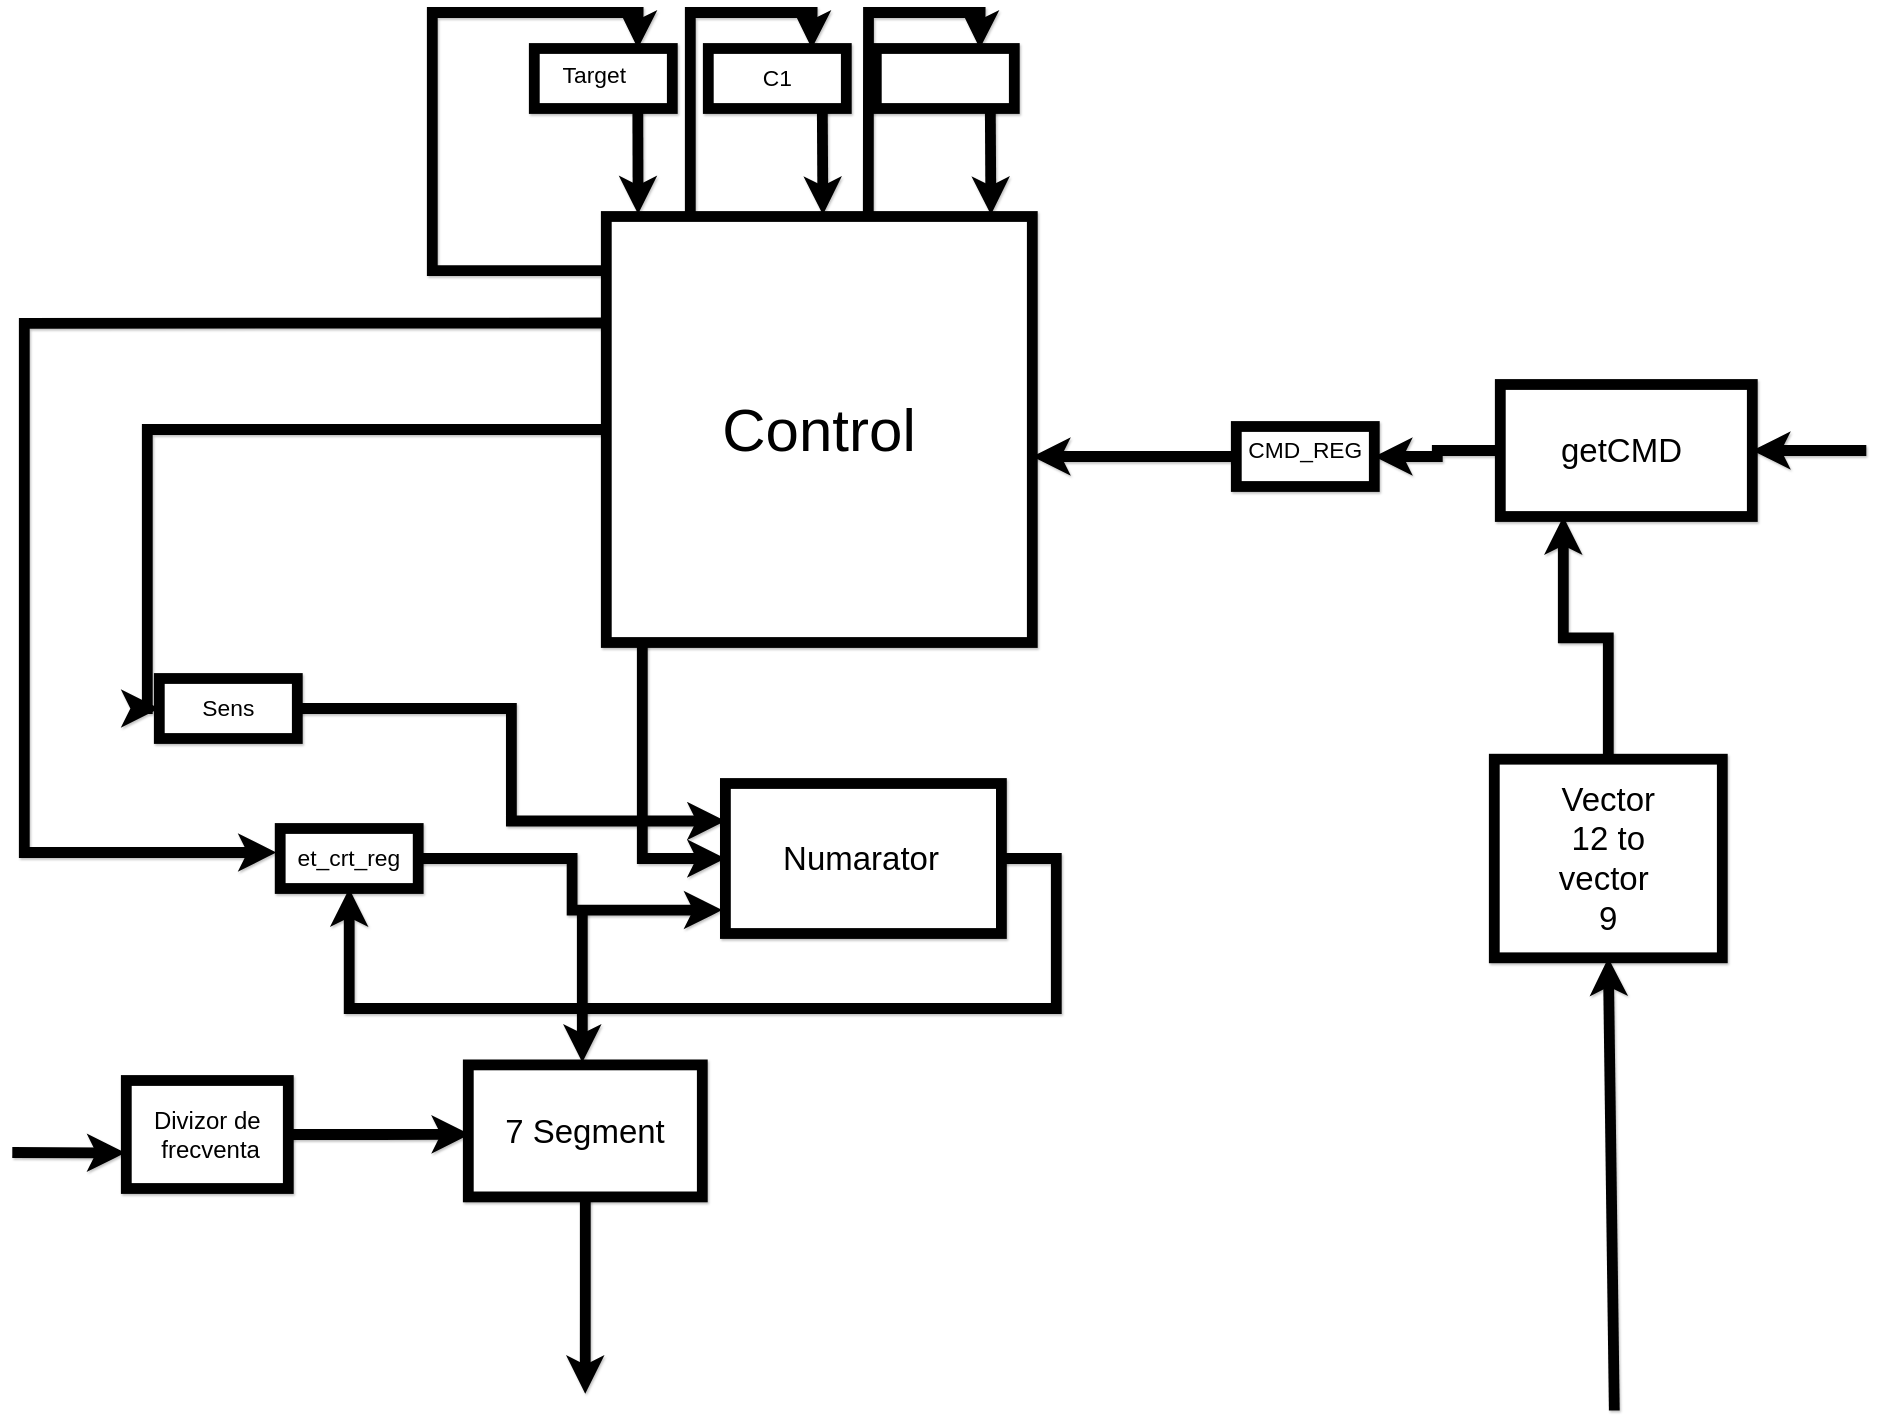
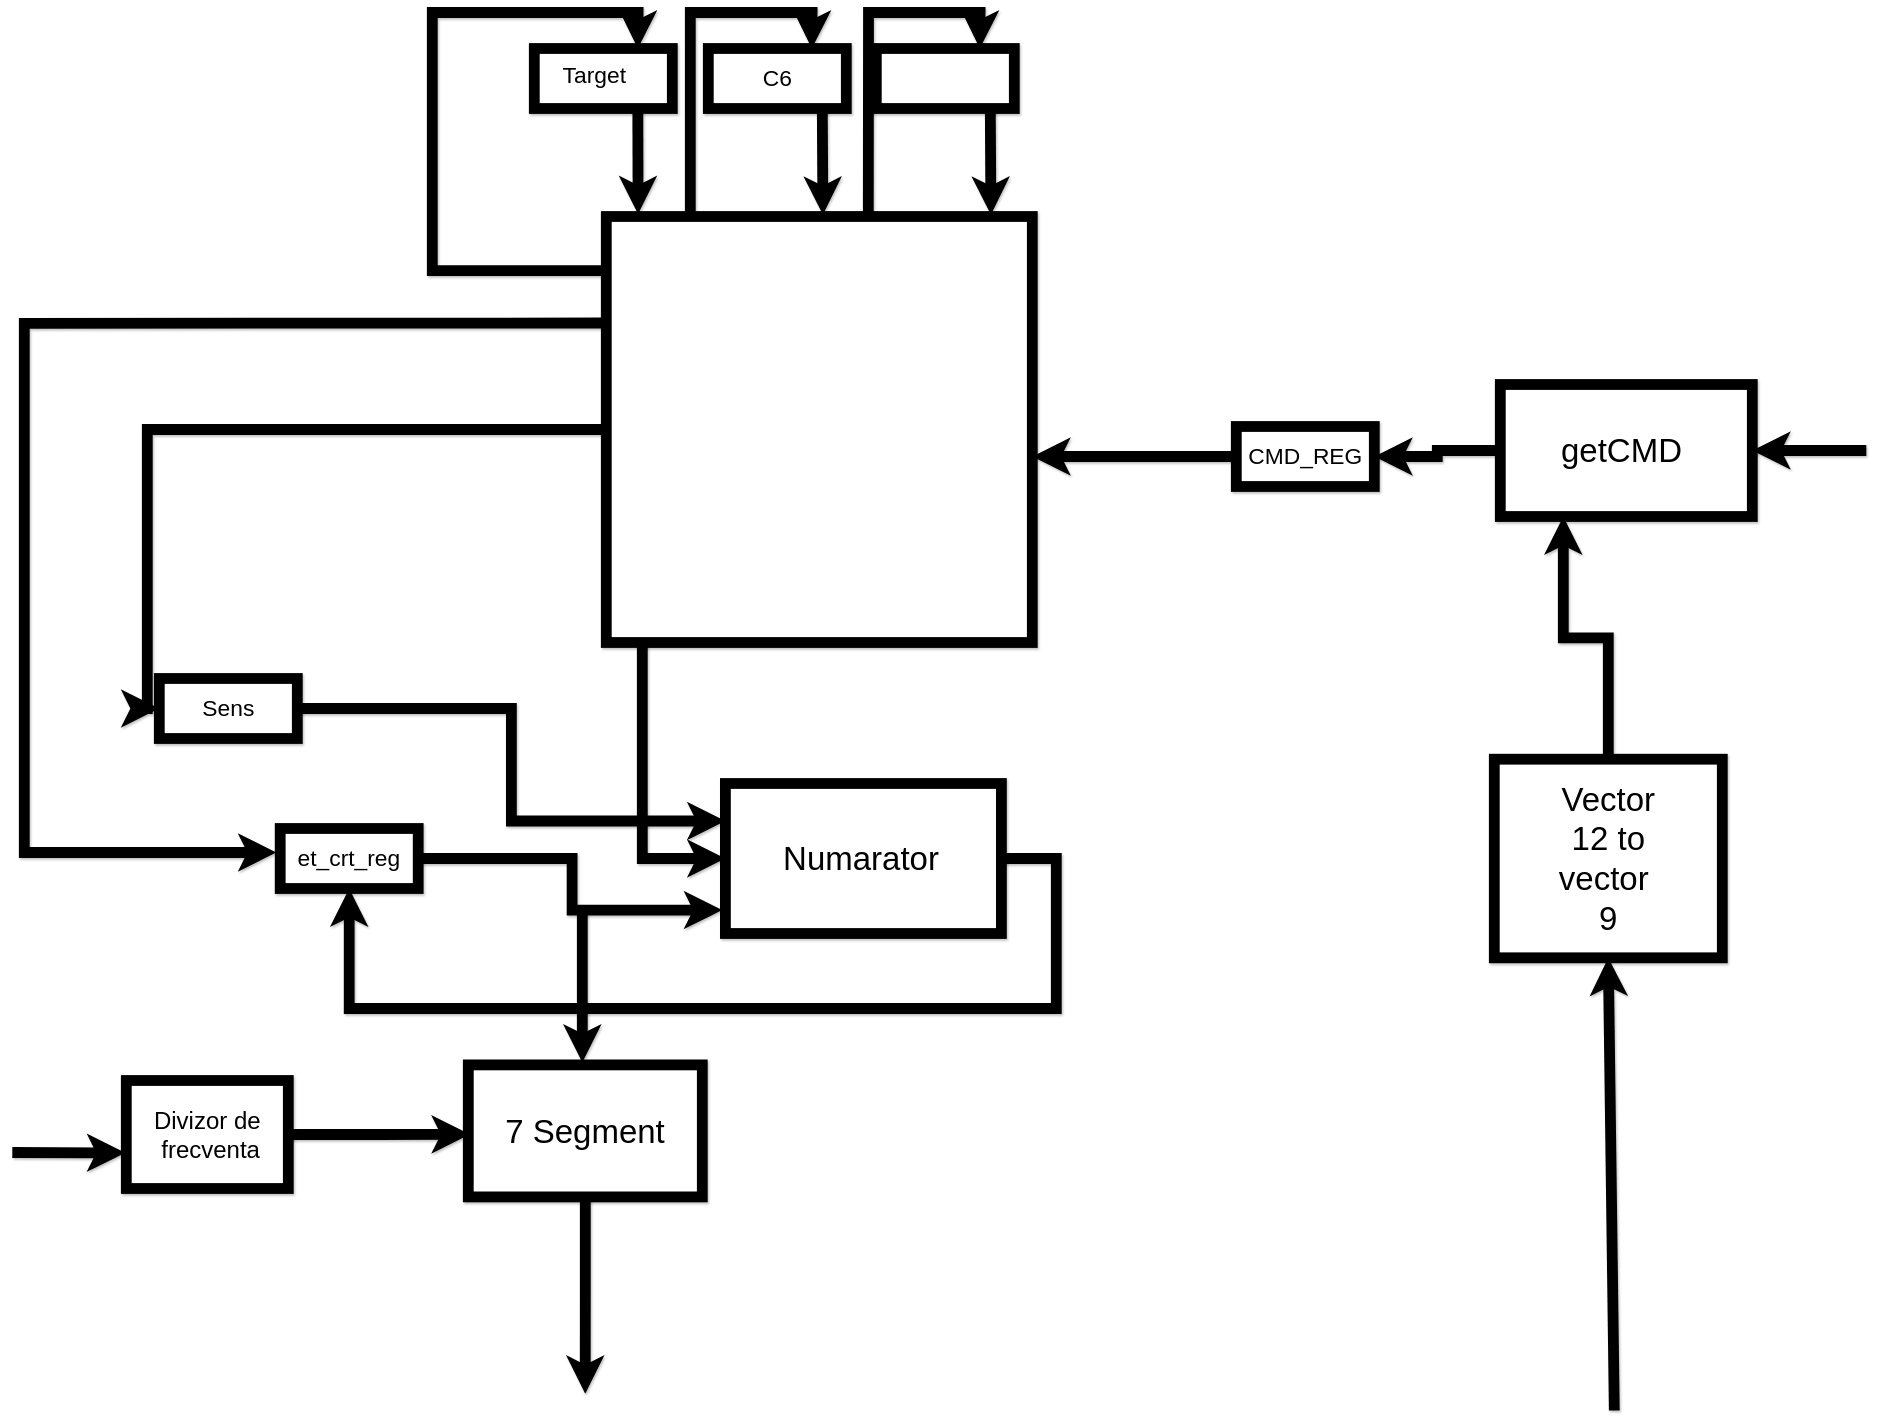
(778, 78) -> (778, 78)
(819, 429) -> none
(1305, 450) -> (1305, 456)
